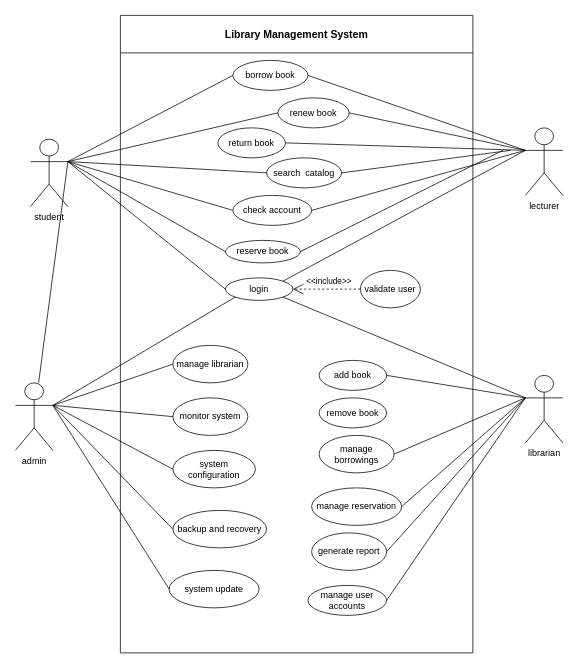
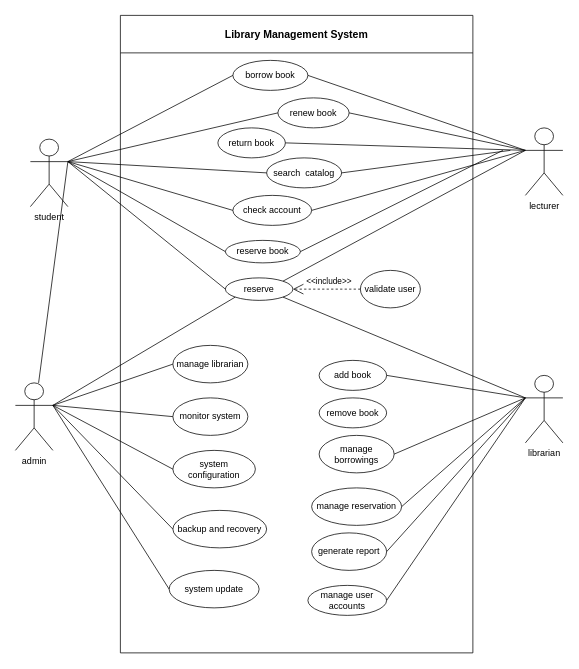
(259, 289) -> (259, 289)
